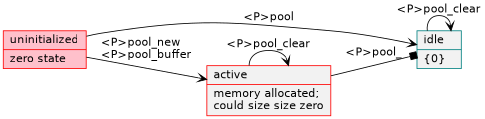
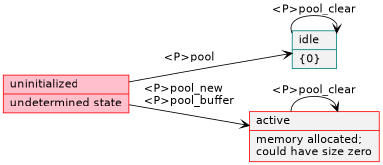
(38, 59) -> (66, 103)
(370, 66) -> none
(269, 106) -> (314, 152)
